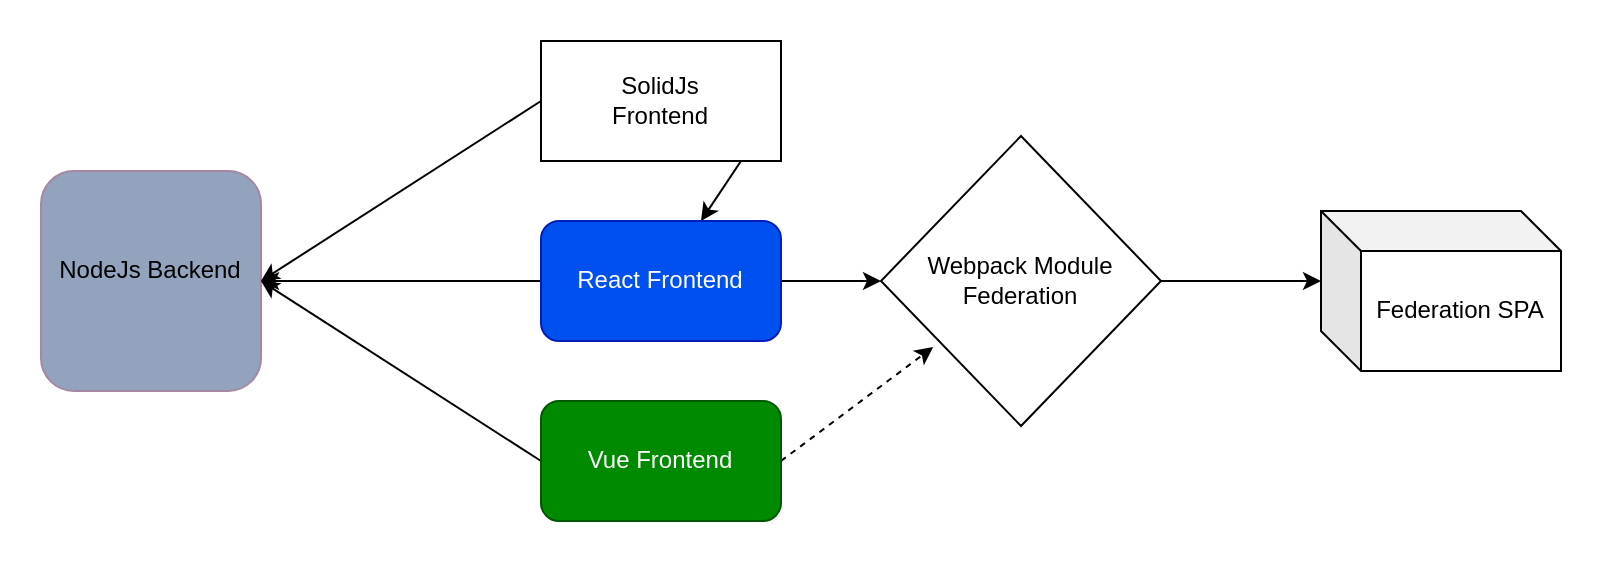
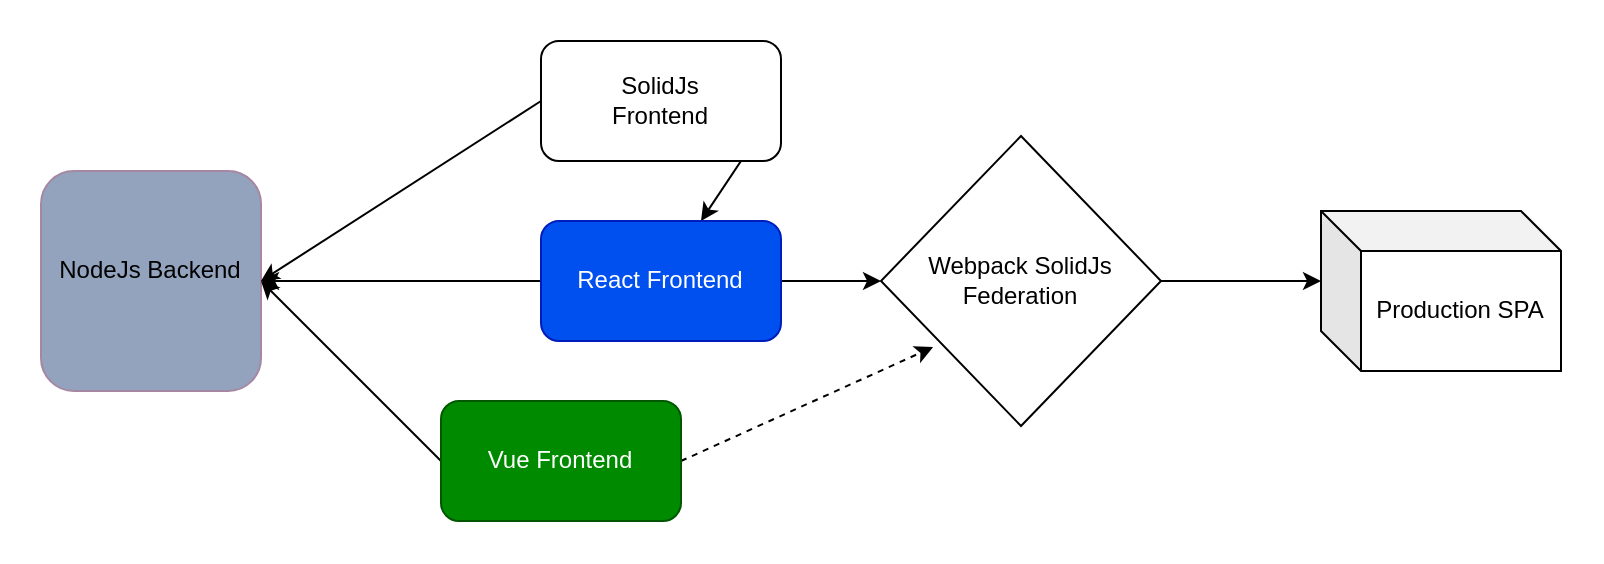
(661, 101) -> (661, 101)
(1021, 281) -> (1021, 281)
(1461, 311) -> (1461, 311)
(661, 461) -> (561, 461)
